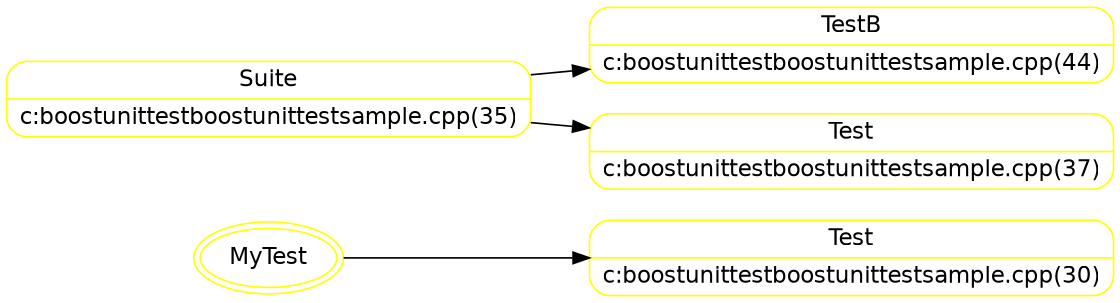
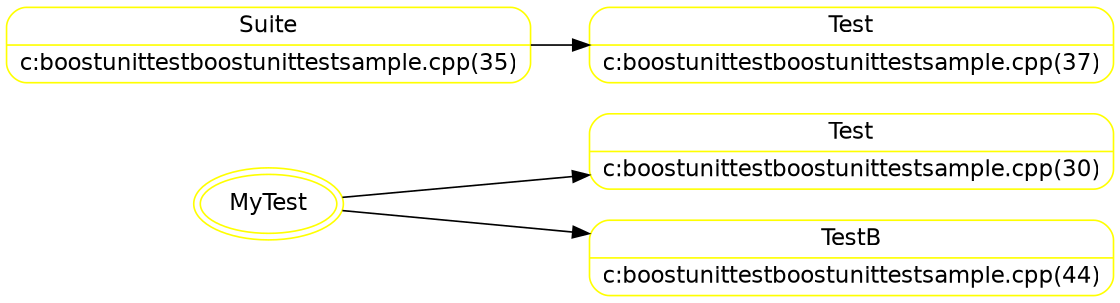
(552, 73) -> (458, 221)
